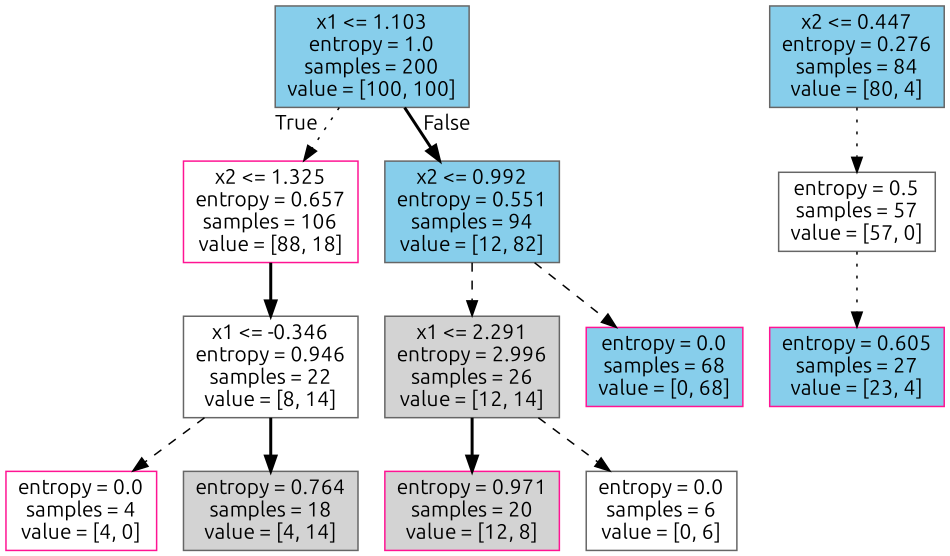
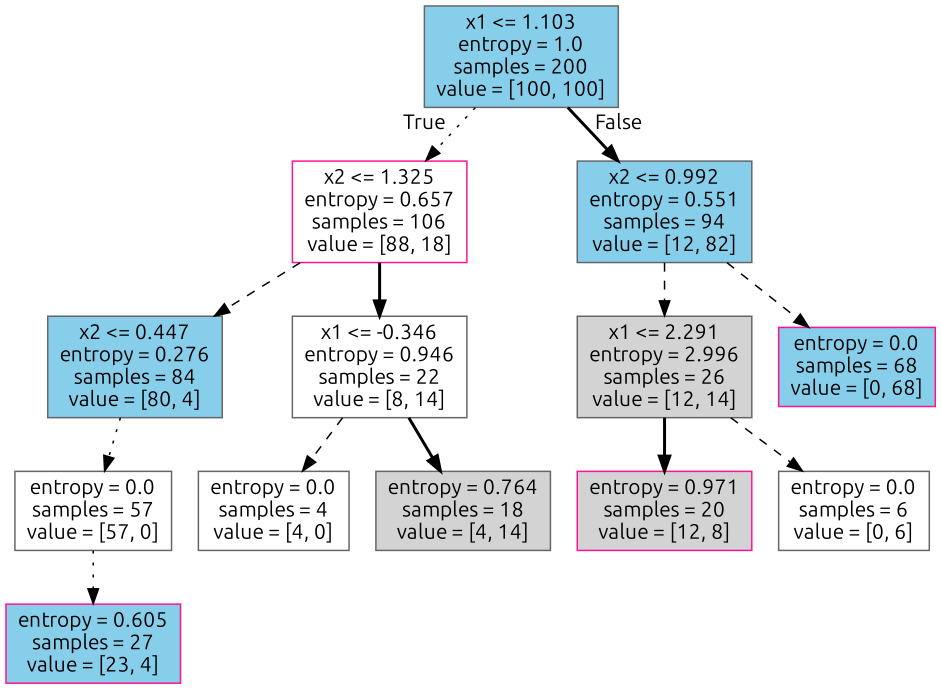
(857, 212) -> (93, 511)
none -> (264, 285)
(81, 511) -> (274, 511)
